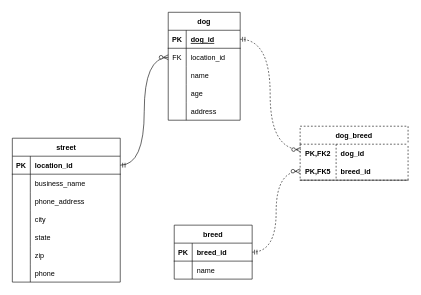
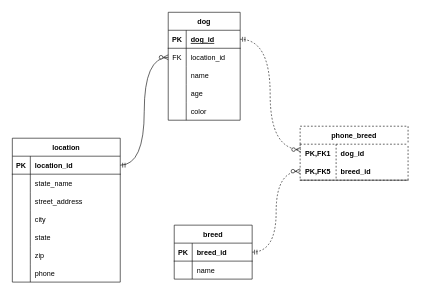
(205, 112) -> (200, 112)
(354, 136) -> (354, 136)
(66, 148) -> (66, 148)
(318, 154) -> (318, 154)
(60, 184) -> (55, 184)
(61, 202) -> (63, 202)
